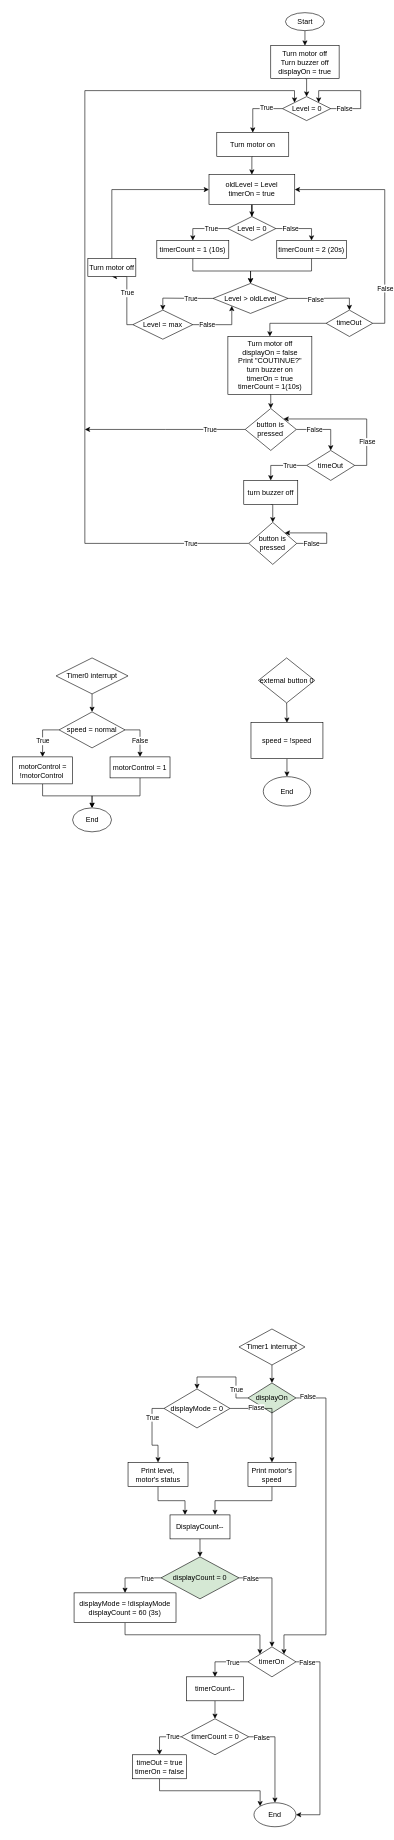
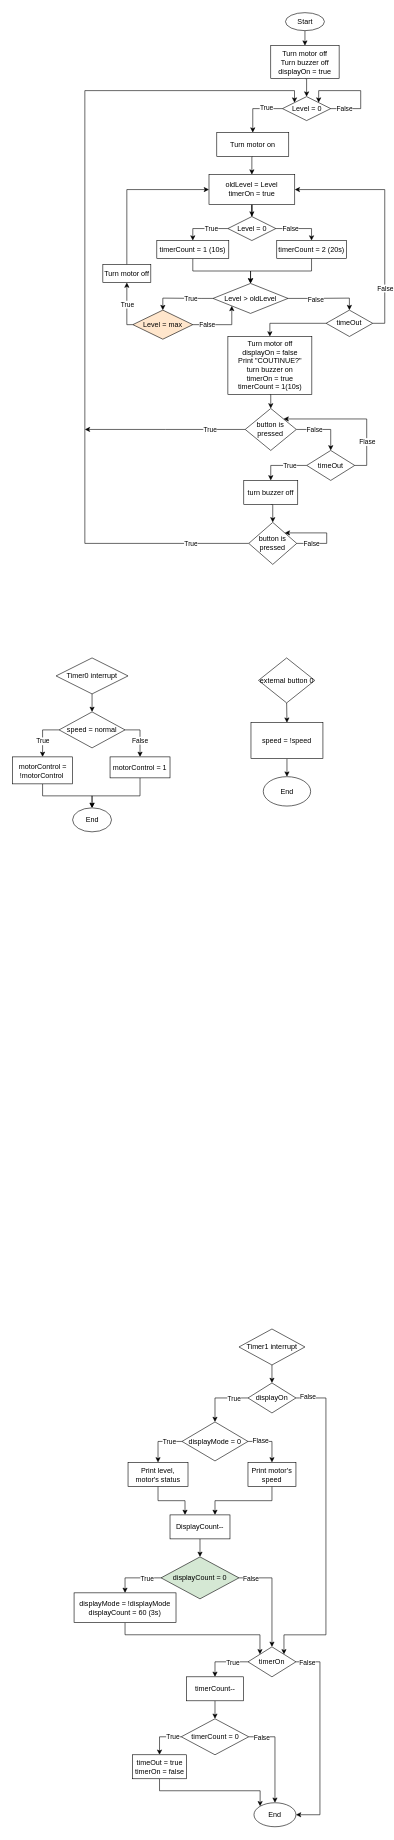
(112, 267) -> (127, 273)
(163, 324) -> (163, 324)
(272, 1398) -> (272, 1398)
(197, 1409) -> (215, 1442)
